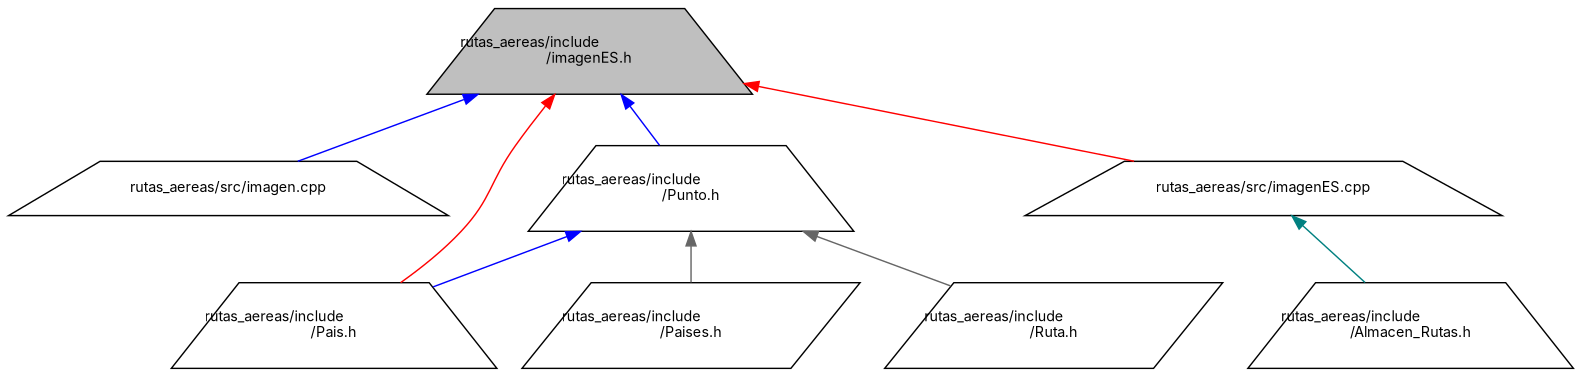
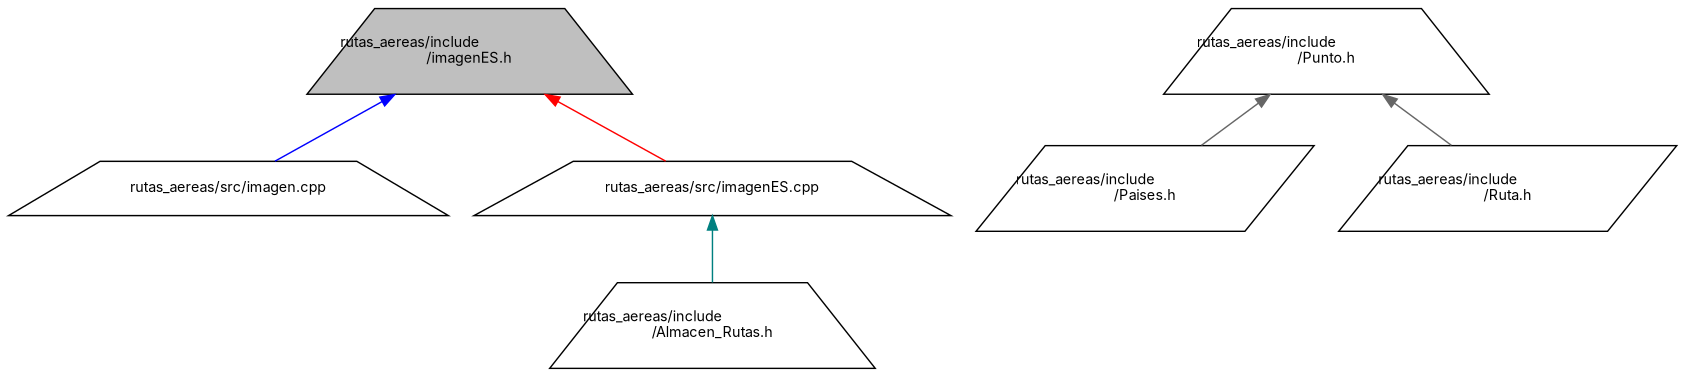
(645, 126) -> none
(334, 326) -> none
